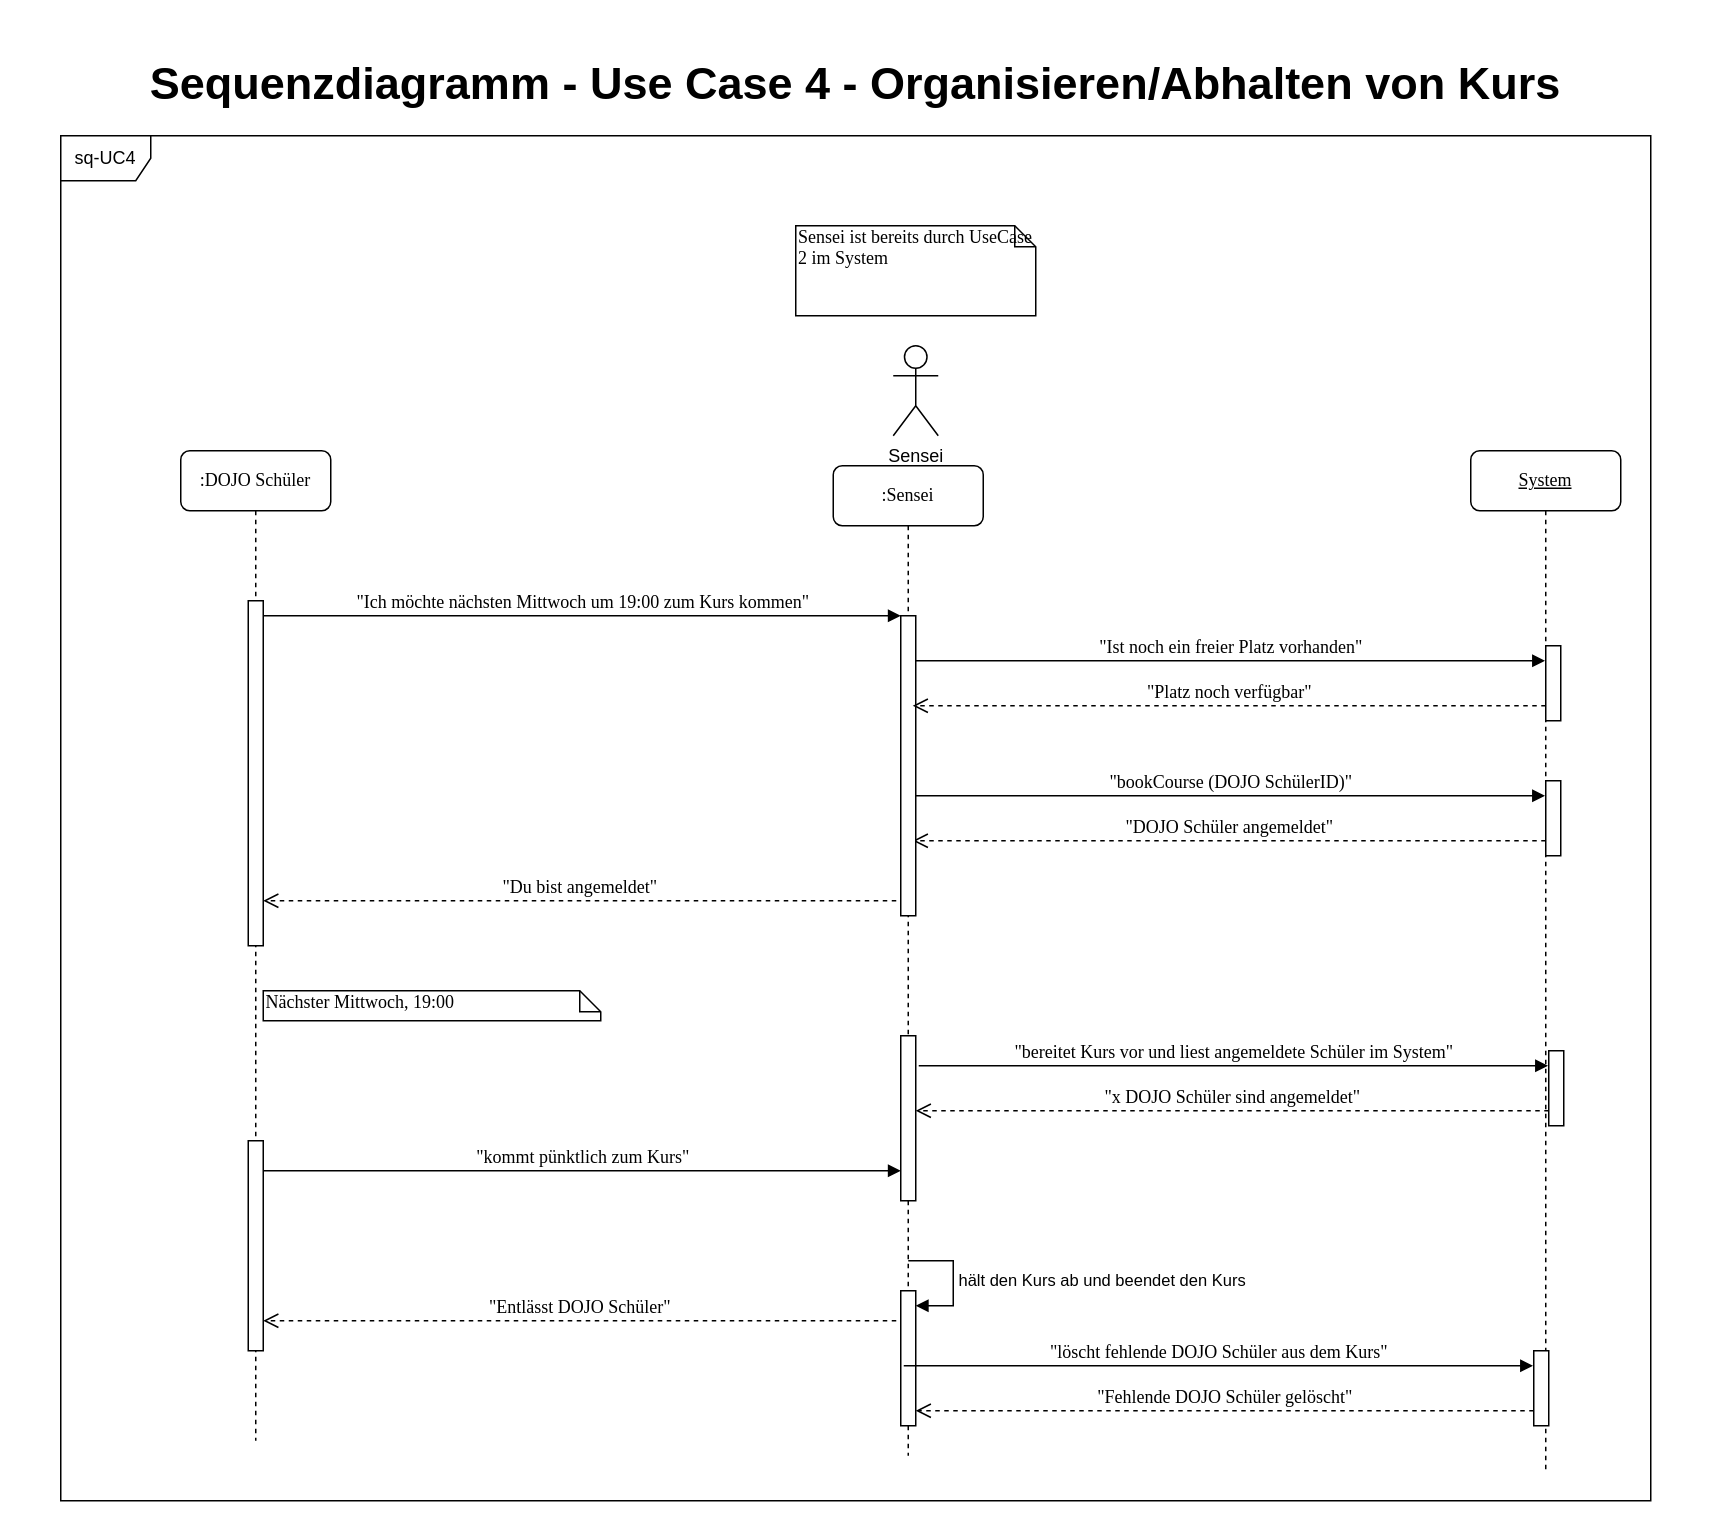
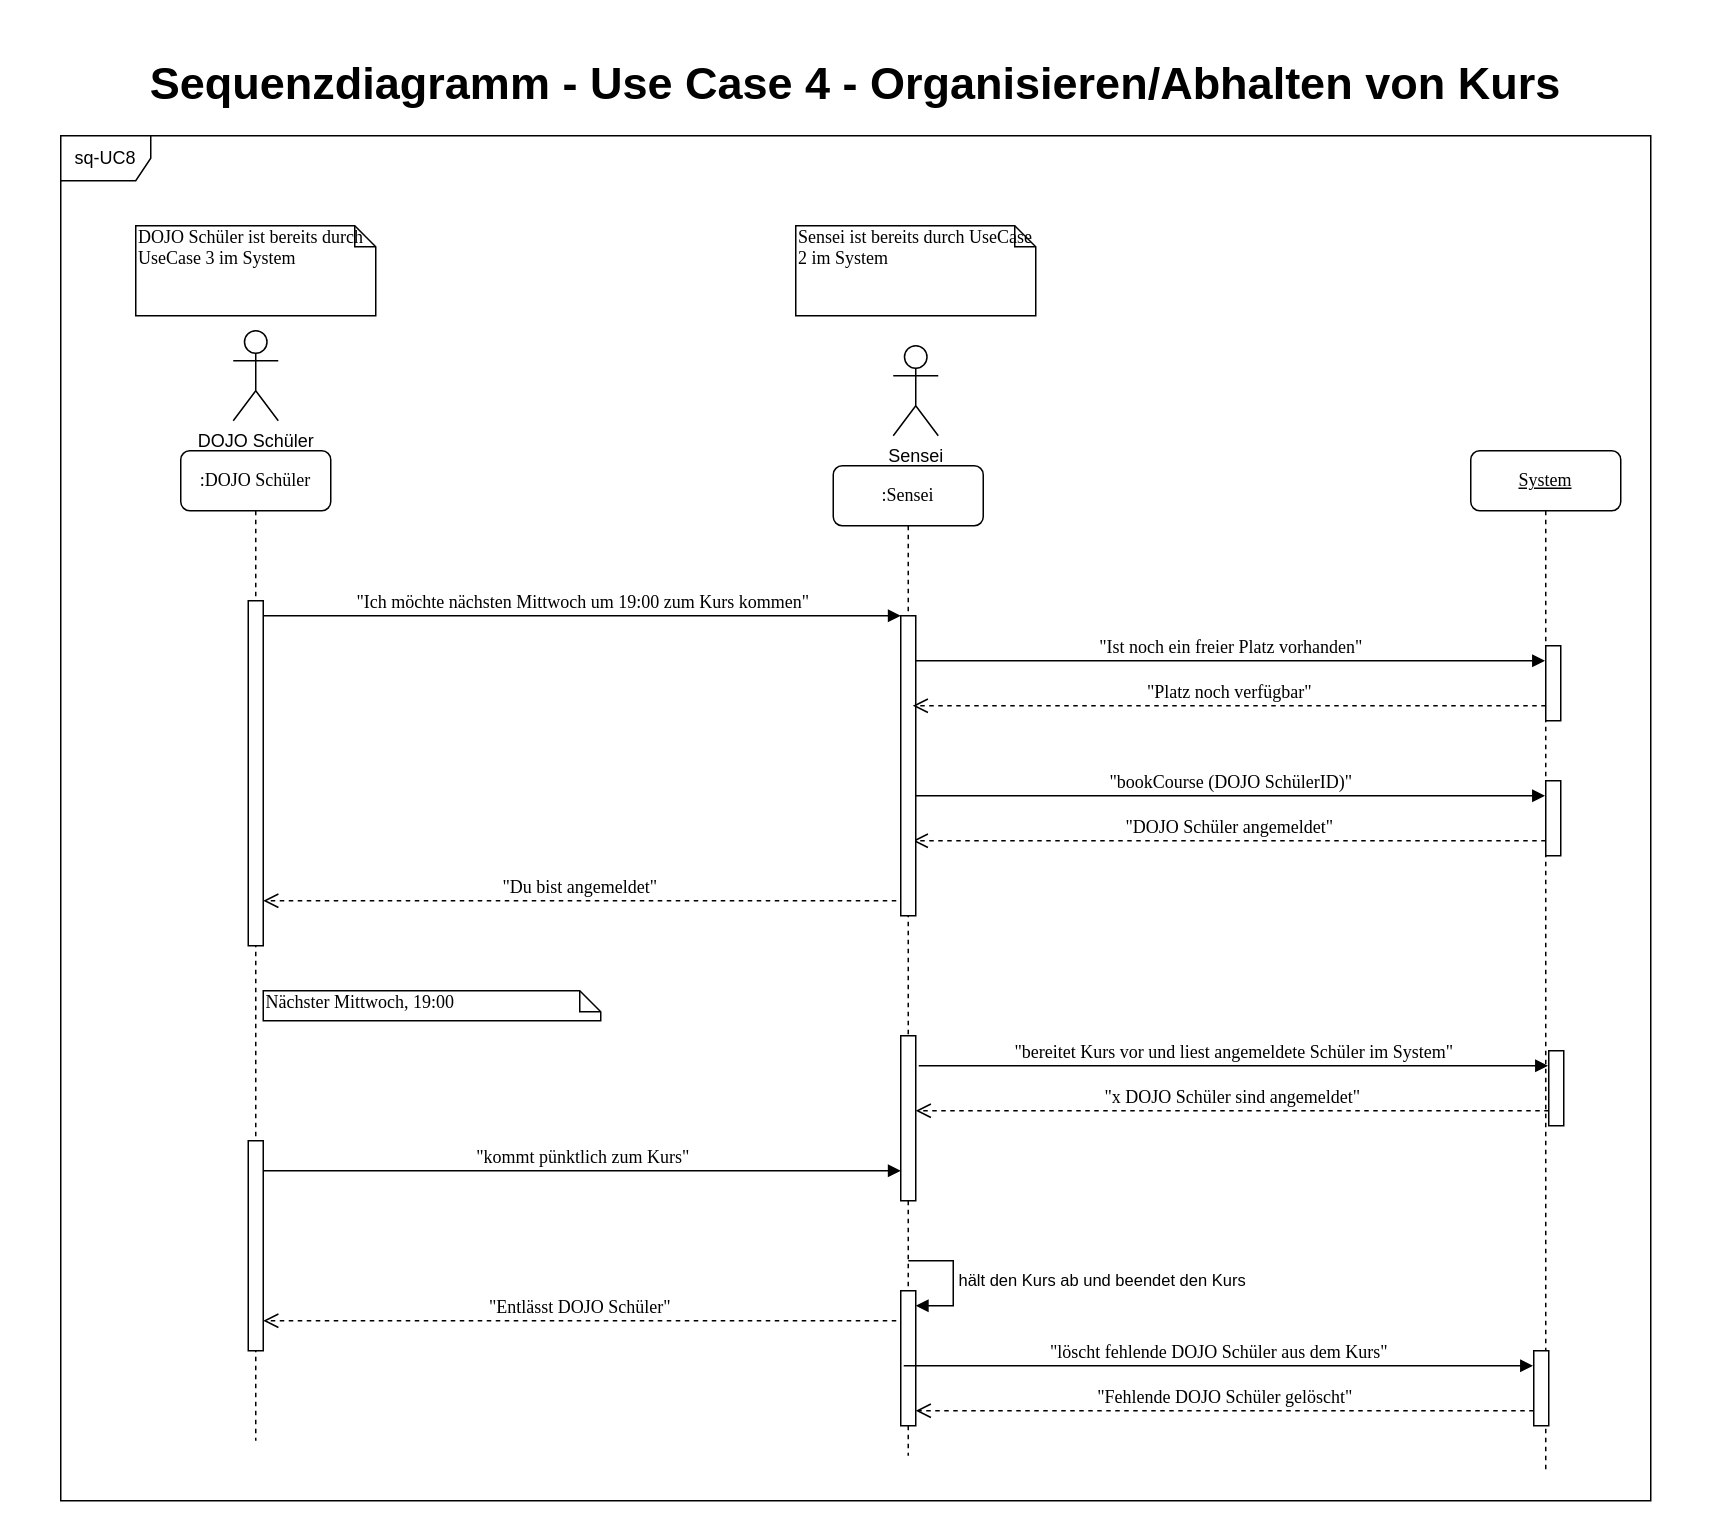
(106, 158) -> (106, 158)
none -> (256, 271)
none -> (256, 376)
